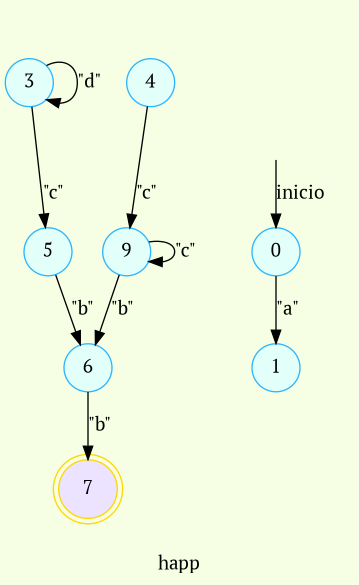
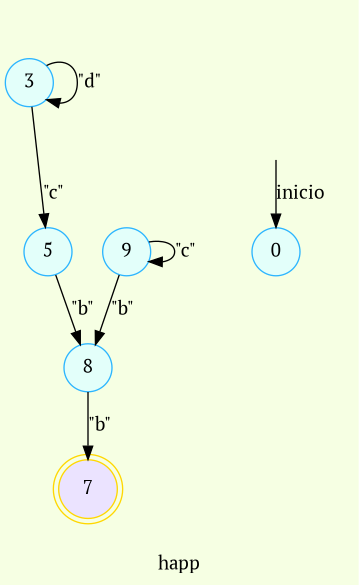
(151, 83) -> none
(88, 368) -> (88, 368)
(276, 368) -> none
